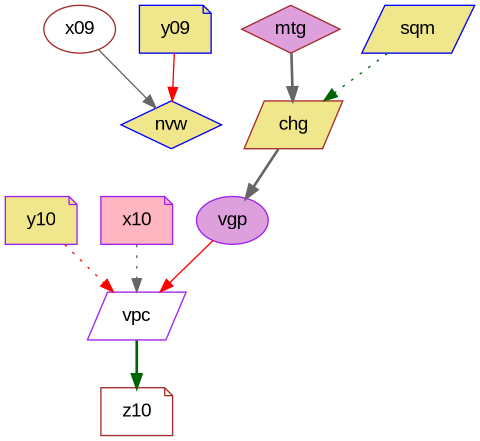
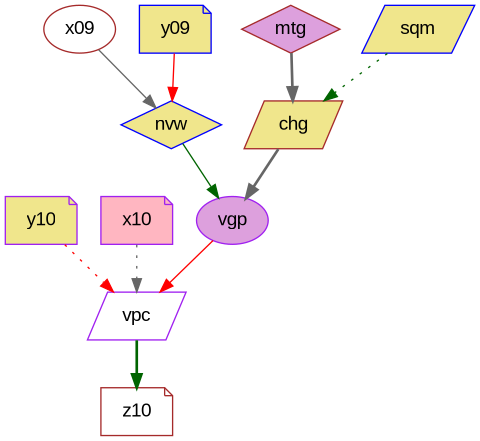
none -> (197, 165)
